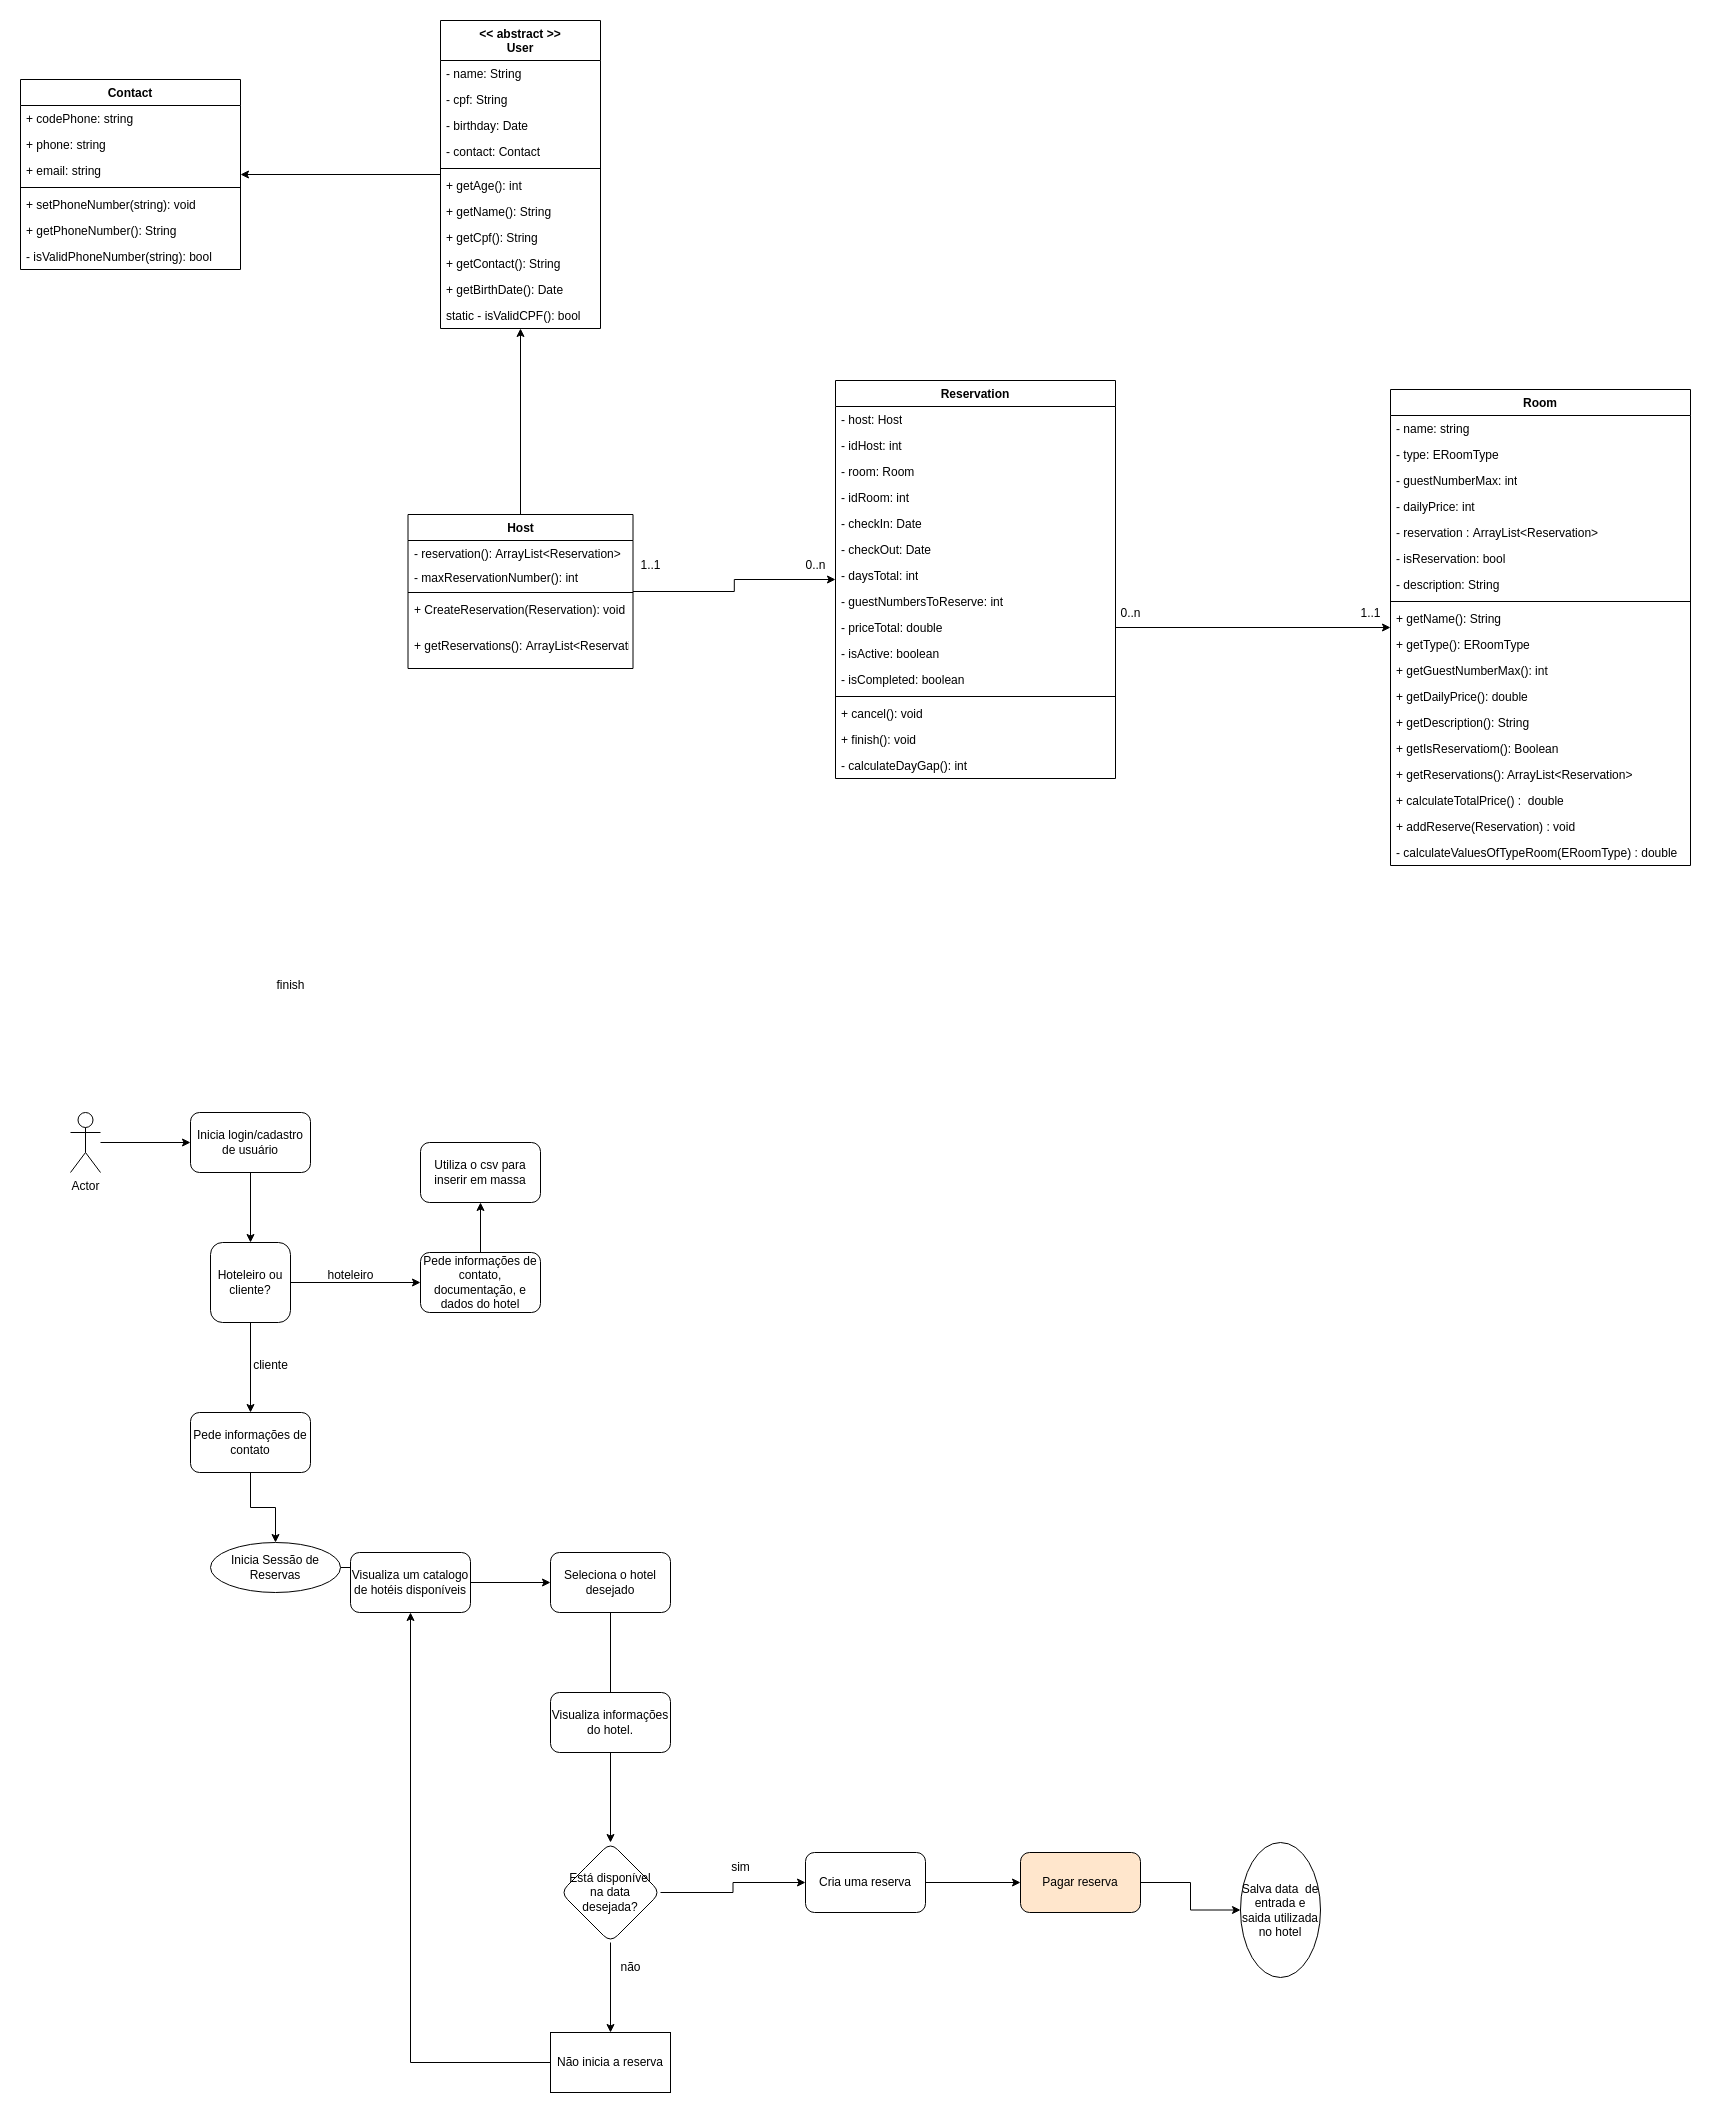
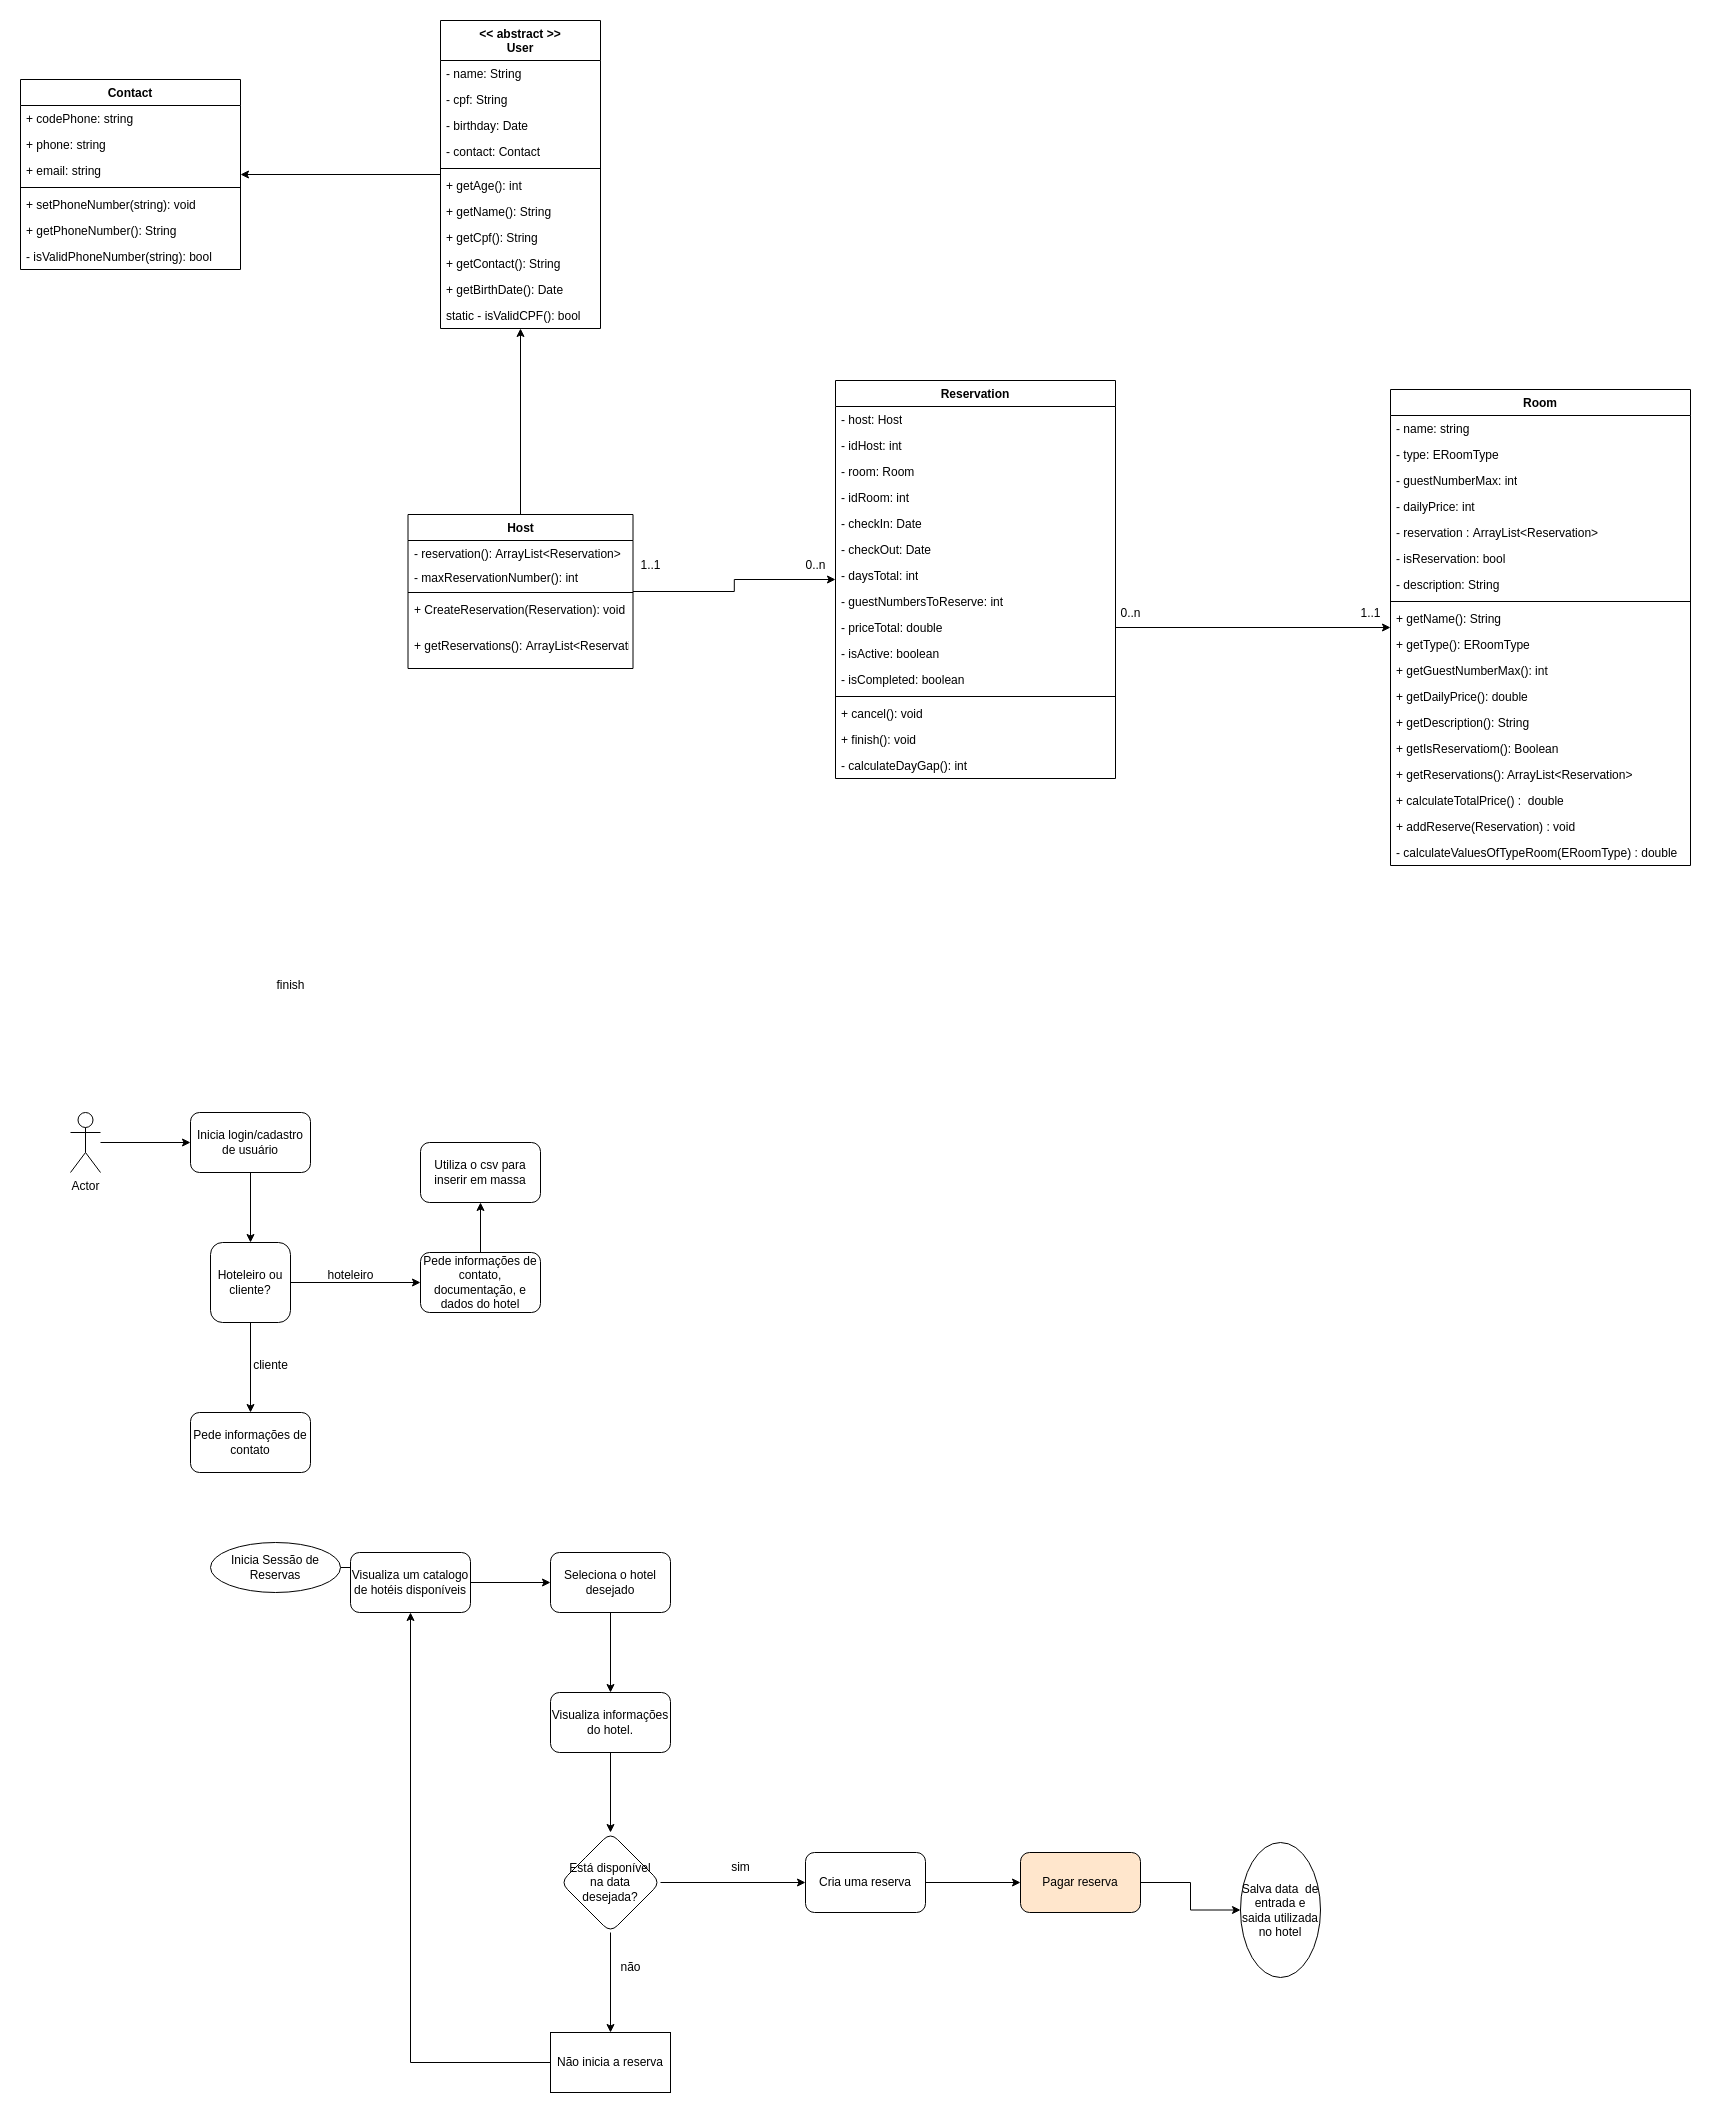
(260, 1508) -> none
(611, 1687) -> (611, 1684)
(611, 1893) -> (611, 1883)
